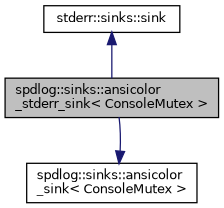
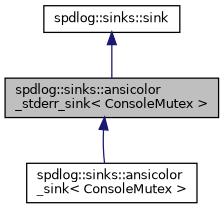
(112, 19) -> (112, 19)
(120, 134) -> (103, 147)
